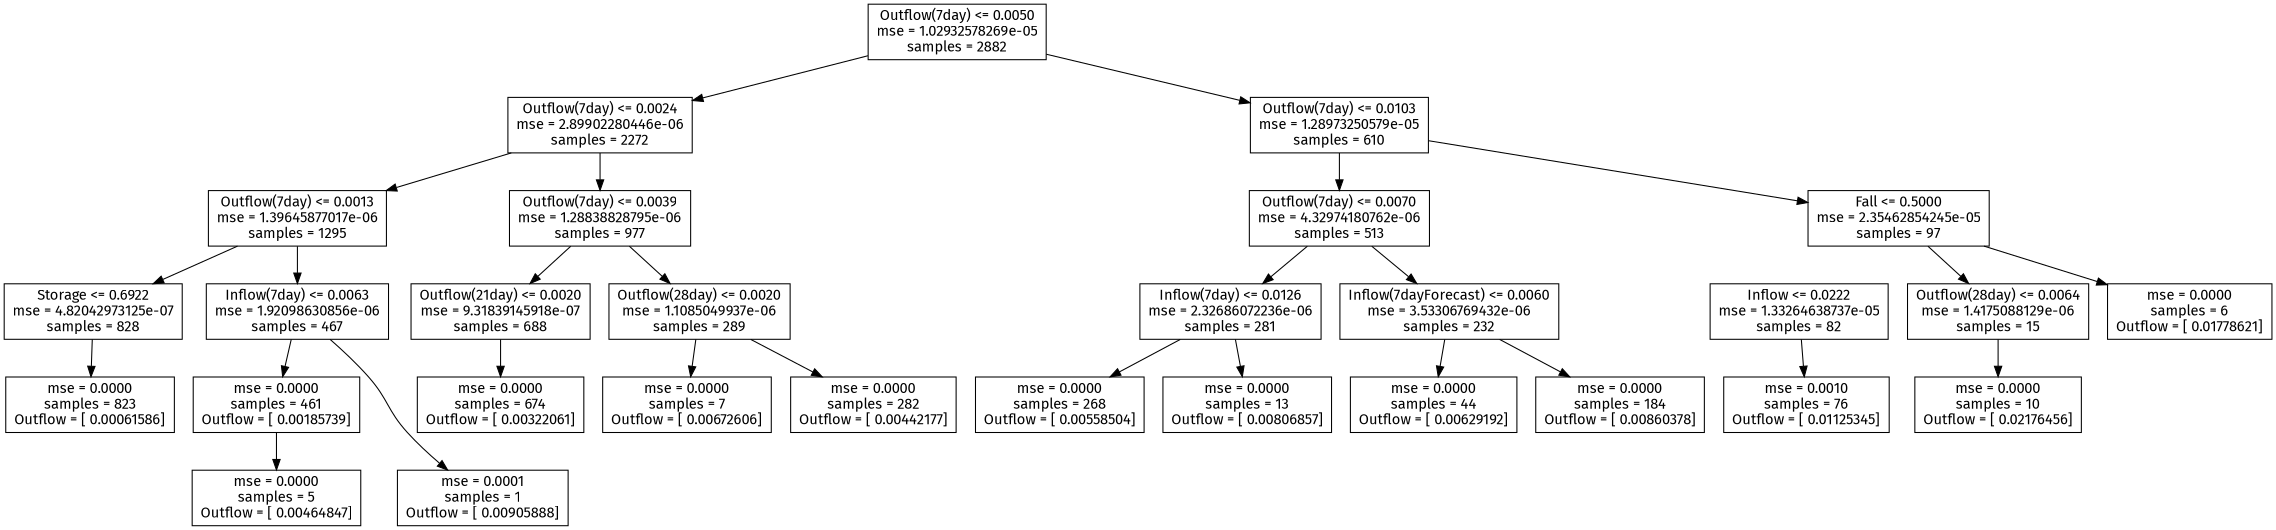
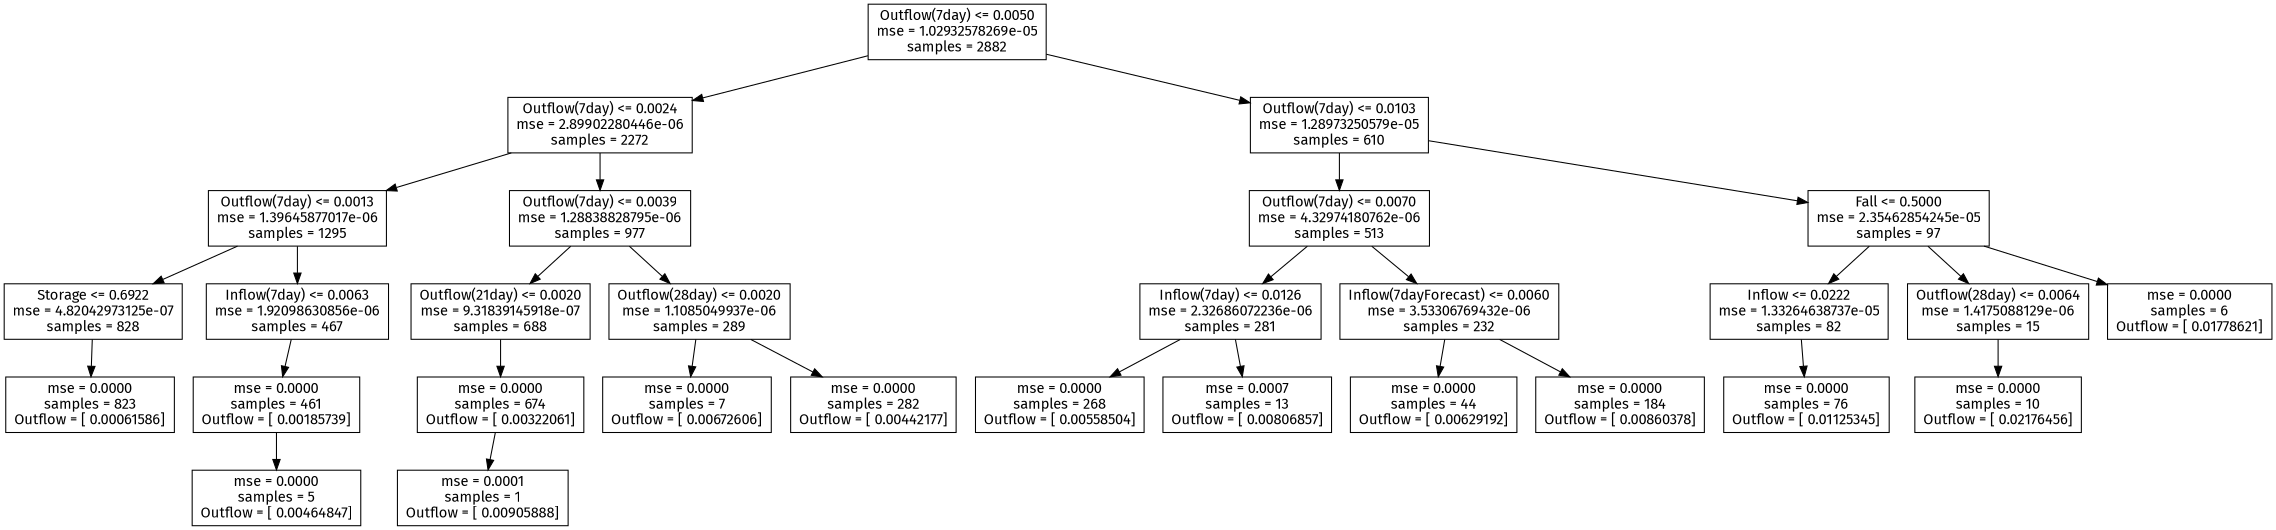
none -> (1853, 261)
(386, 401) -> (493, 446)
(1247, 405) -> (1247, 405)
(1806, 405) -> (1806, 405)
